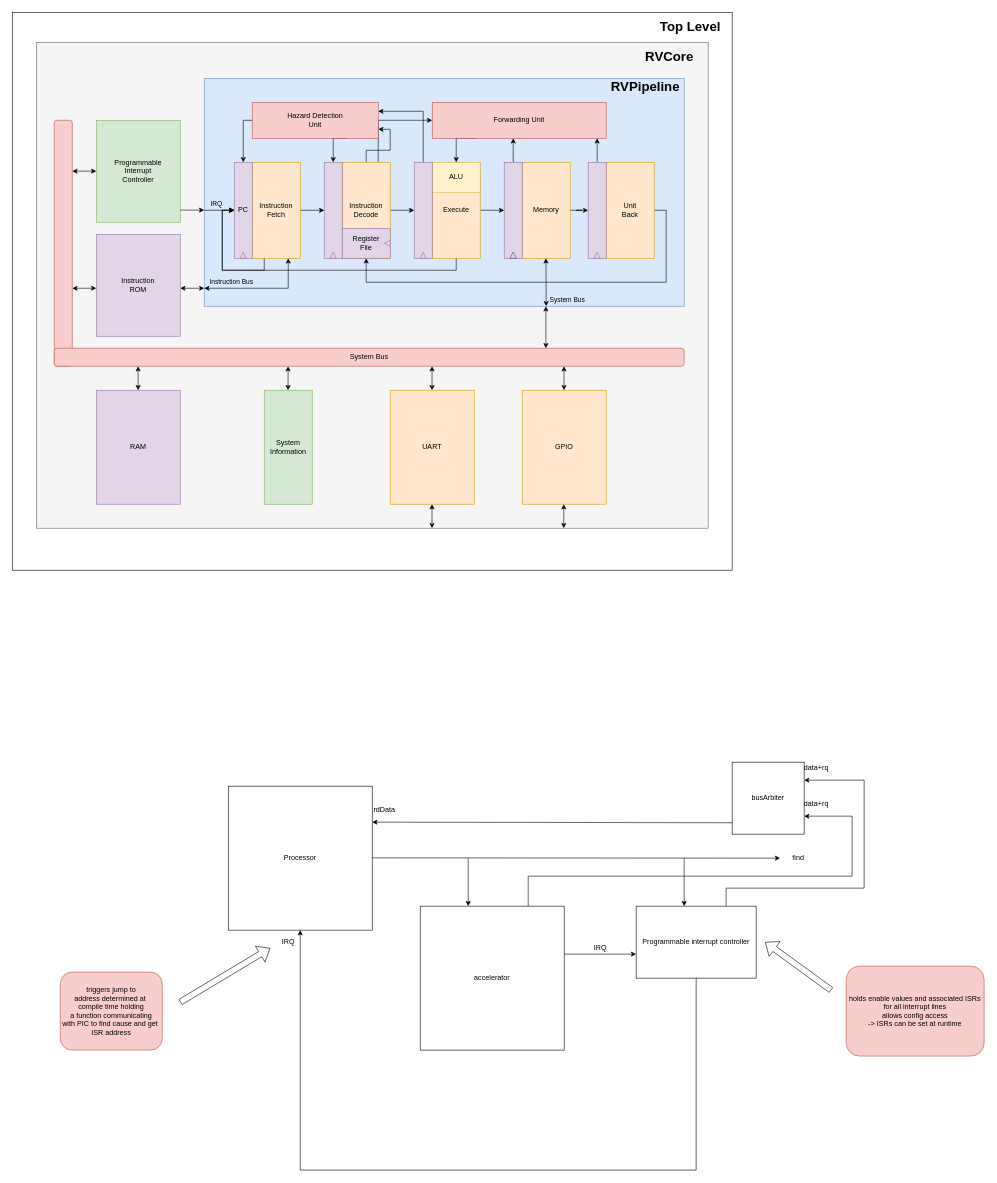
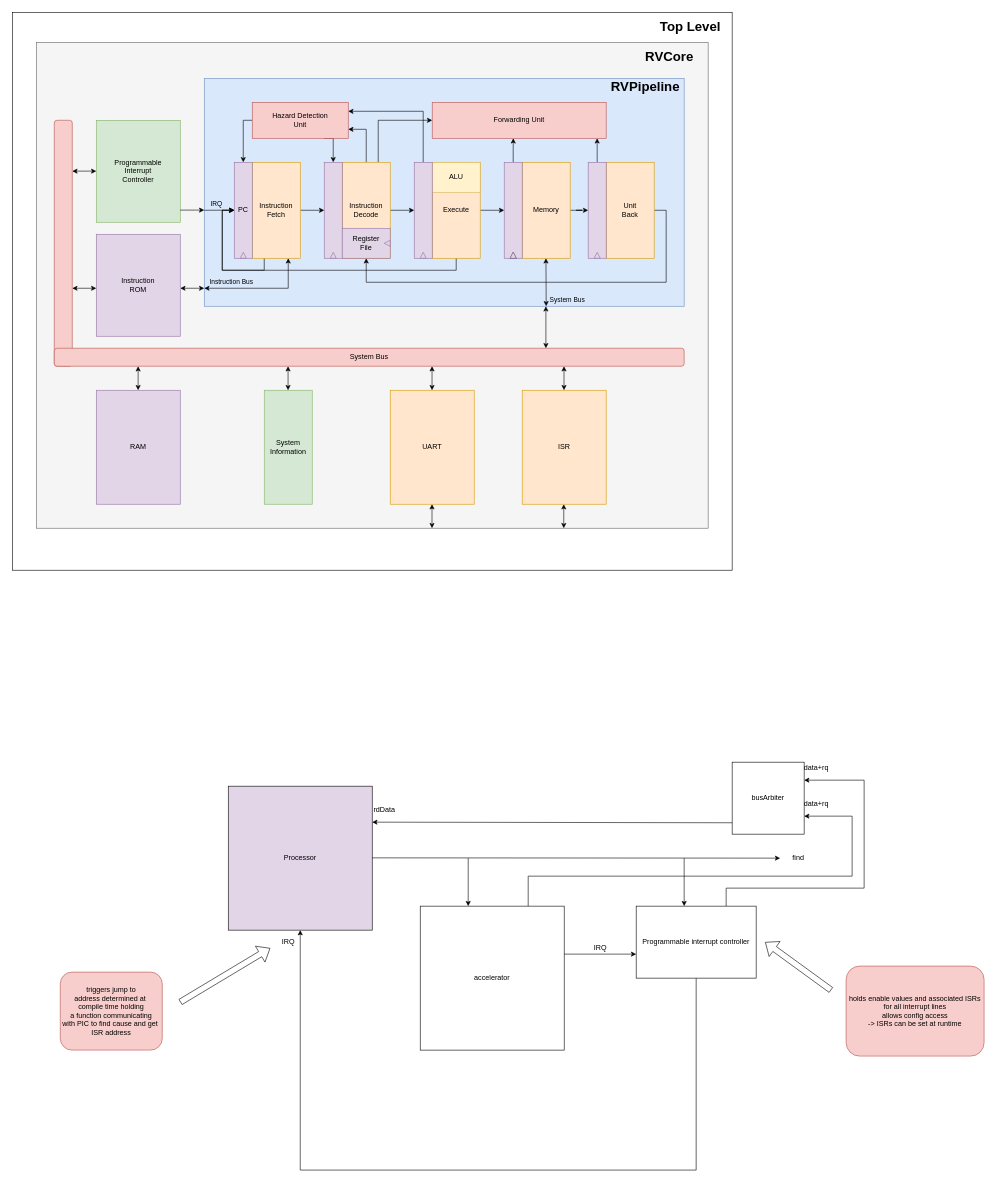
(315, 120) -> (300, 120)
(456, 156) -> none
(564, 447) -> (564, 447)
(300, 858) -> (300, 858)
